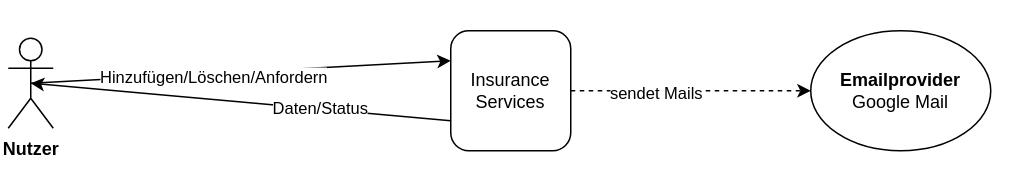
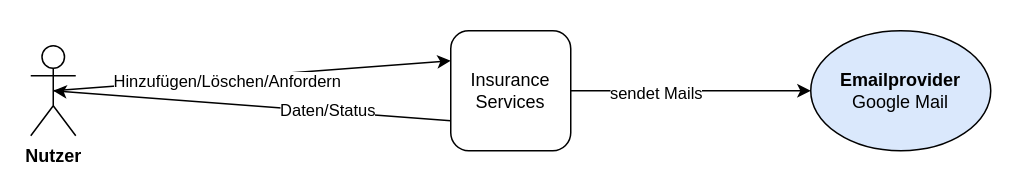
(31, 83) -> (53, 91)
(748, 91) -> (748, 91)
(901, 91) -> (901, 91)
